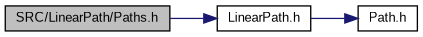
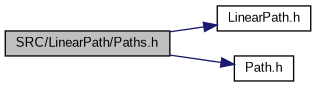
(328, 18) -> (196, 59)
